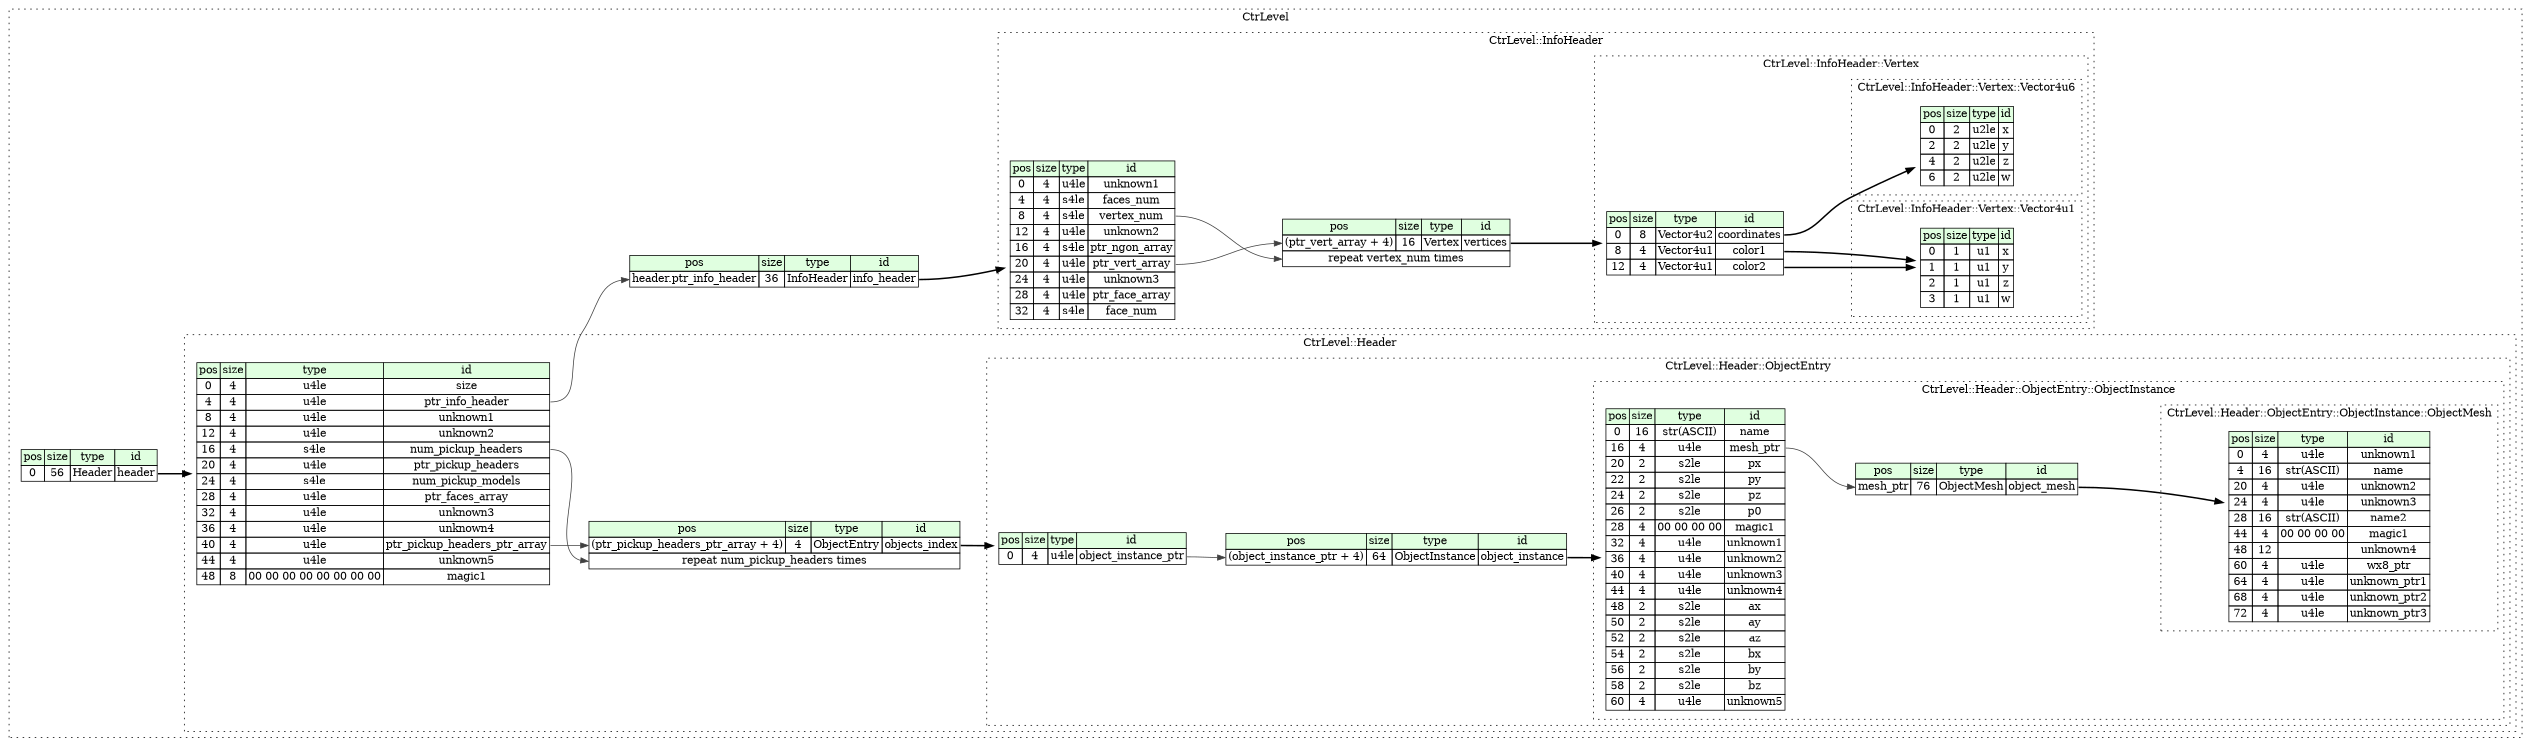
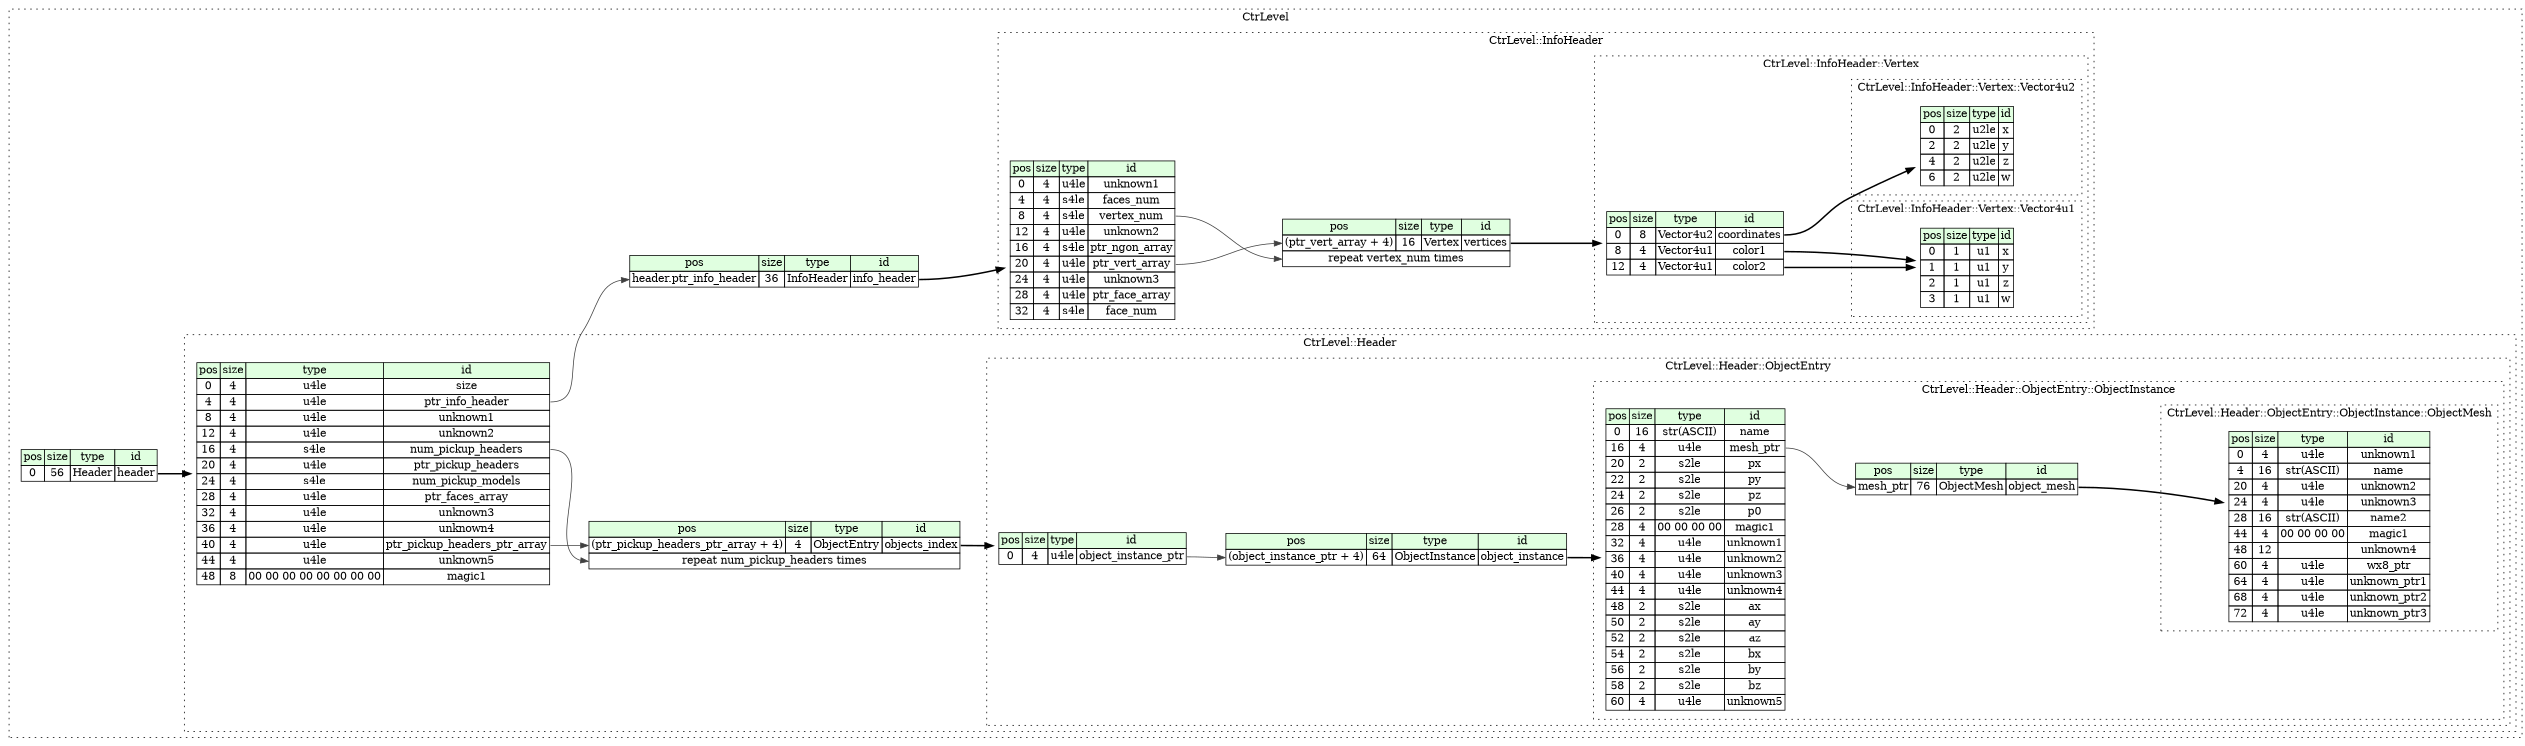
(1967, 88) -> (1967, 88)
